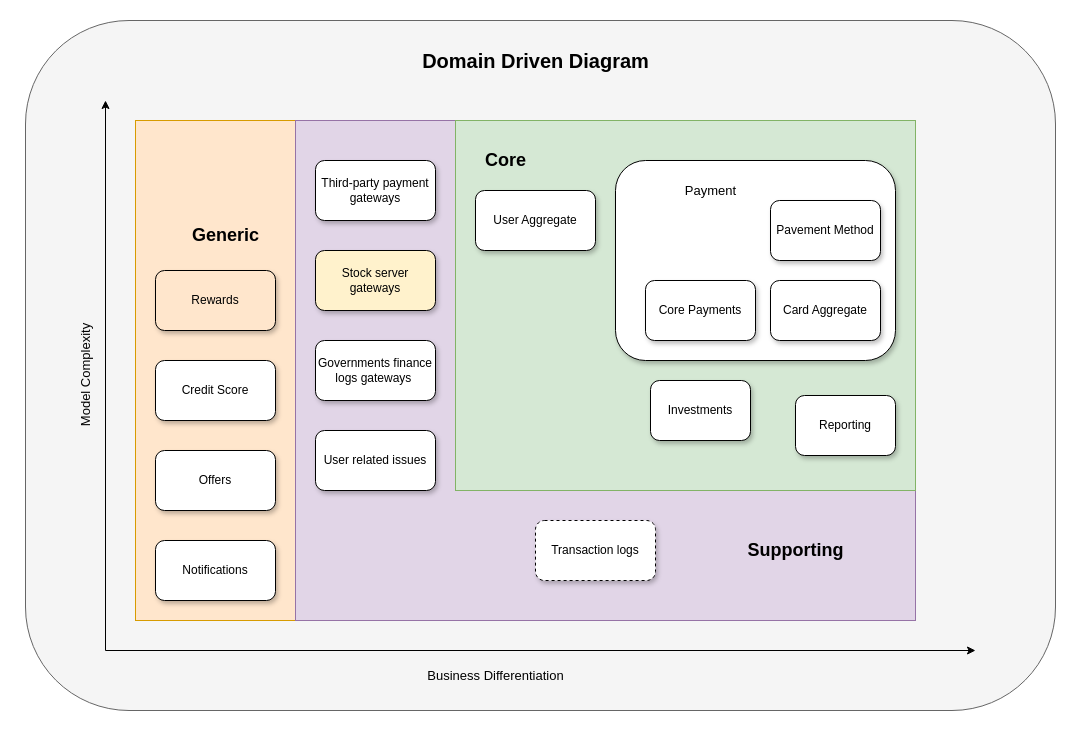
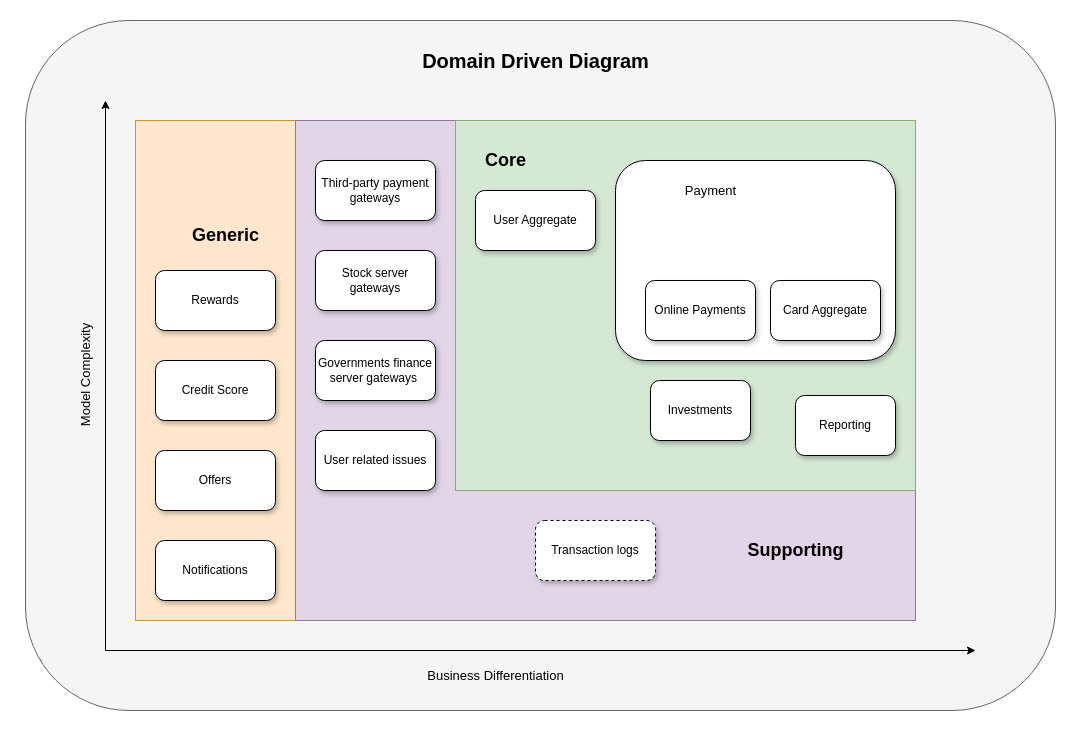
(826, 231) -> none
(376, 281) -> (376, 281)
(216, 301) -> (216, 301)
(701, 311) -> (701, 311)
(376, 371) -> (376, 371)
